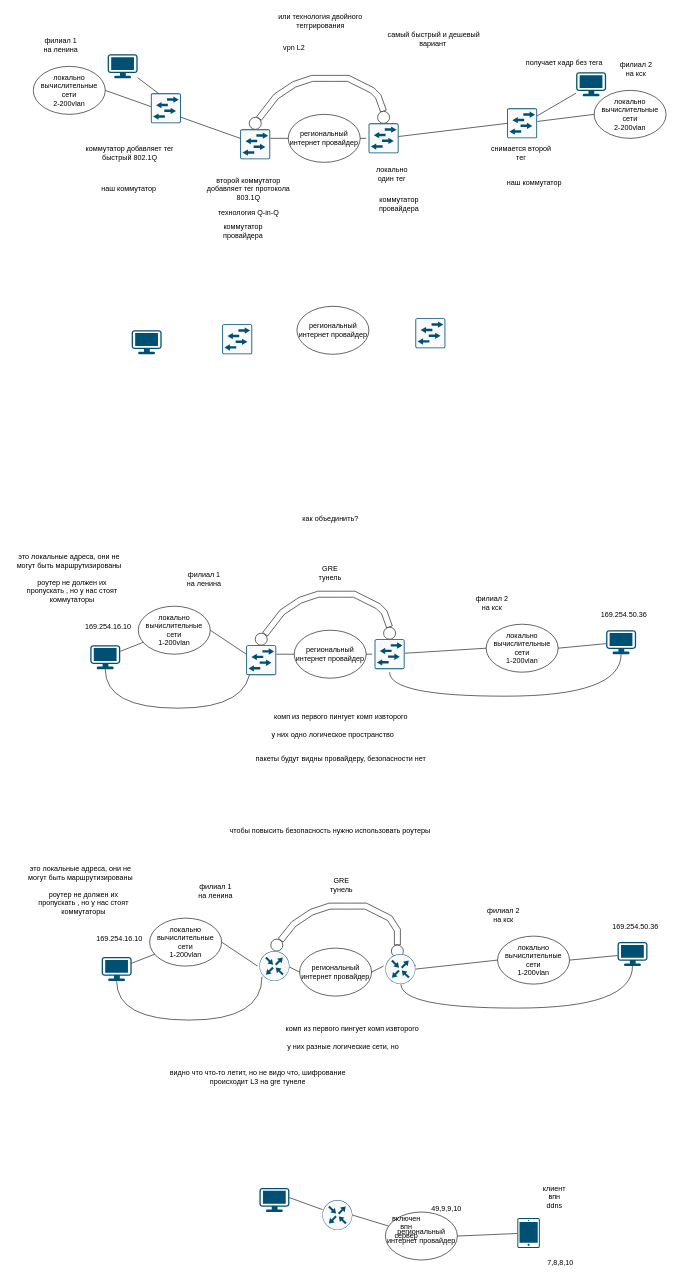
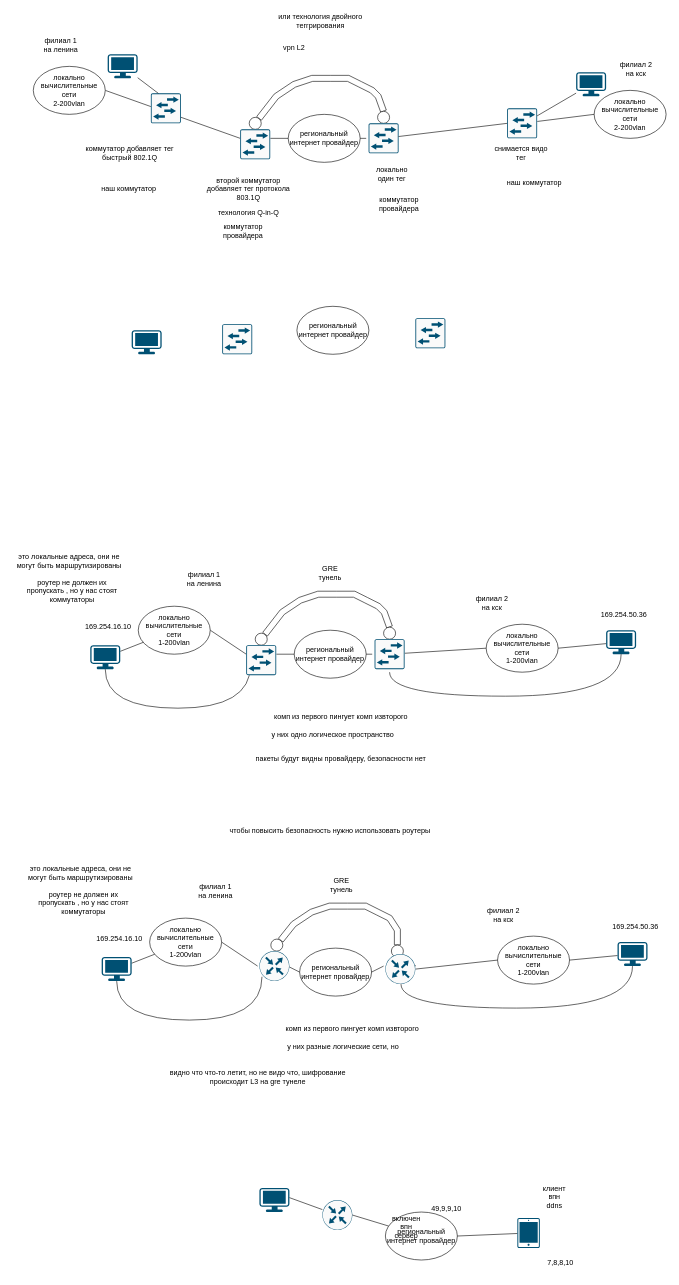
(434, 39) -> none
(564, 63) -> none
(521, 153) -> (521, 153)
(330, 519) -> none
